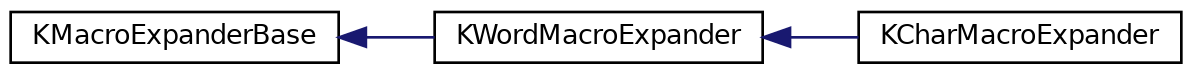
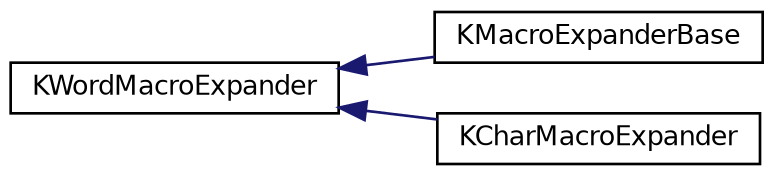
(400, 37) -> (400, 61)
